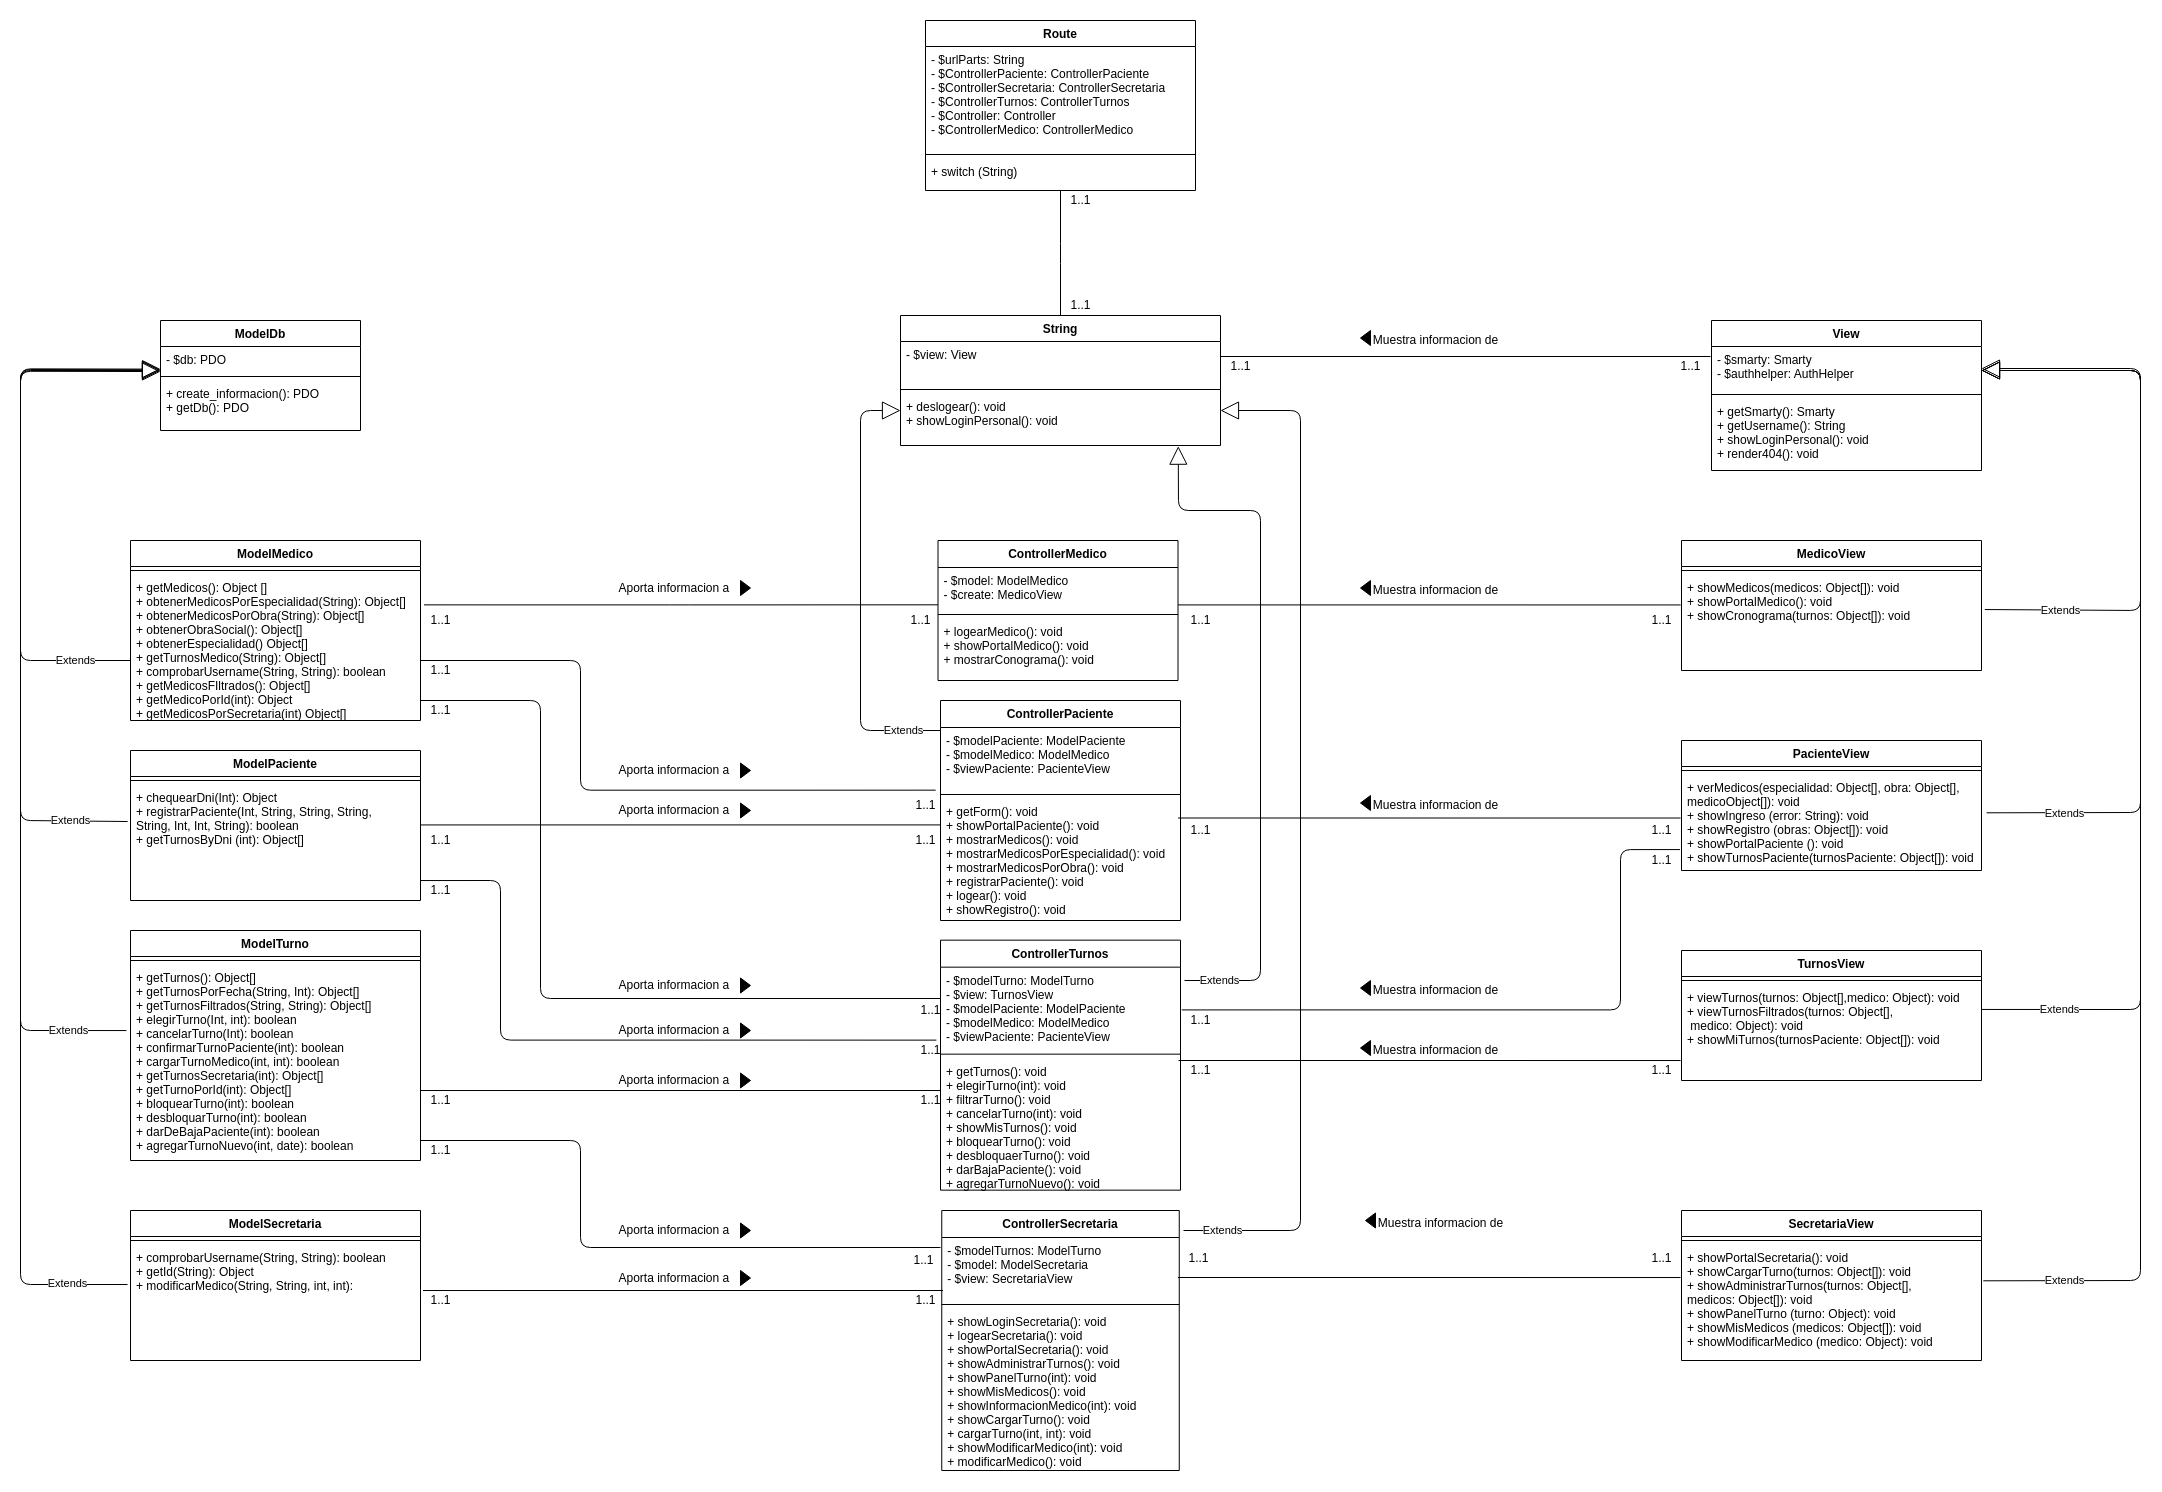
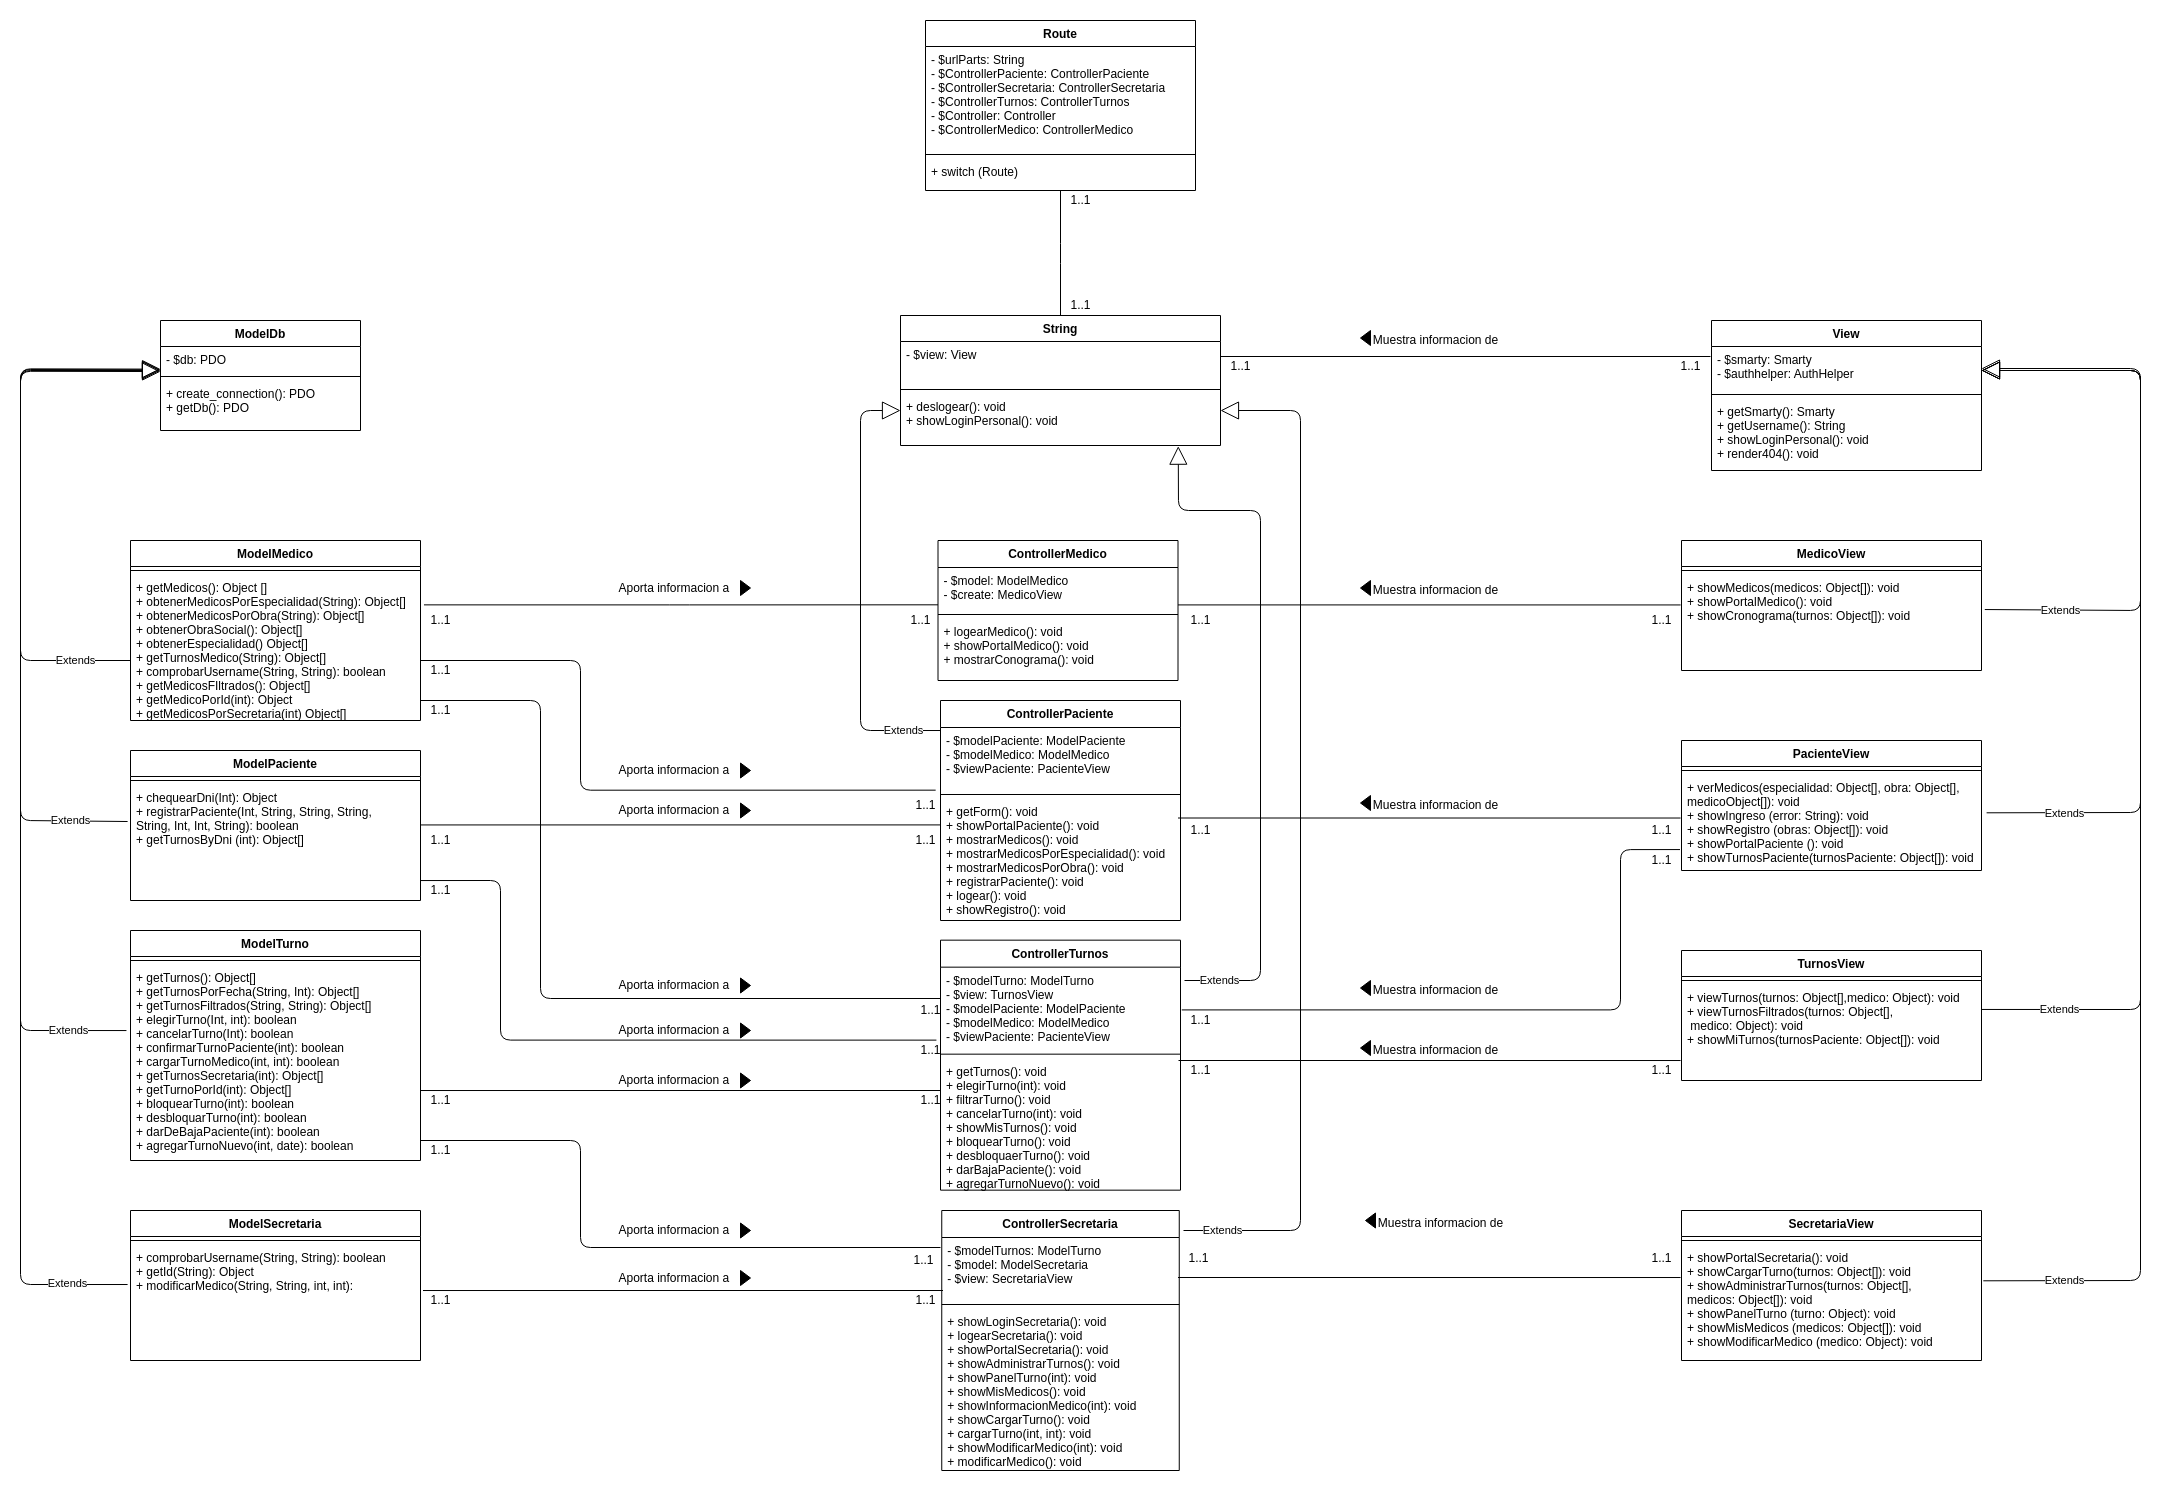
(982, 172) -> (980, 172)
(249, 394) -> (247, 394)
